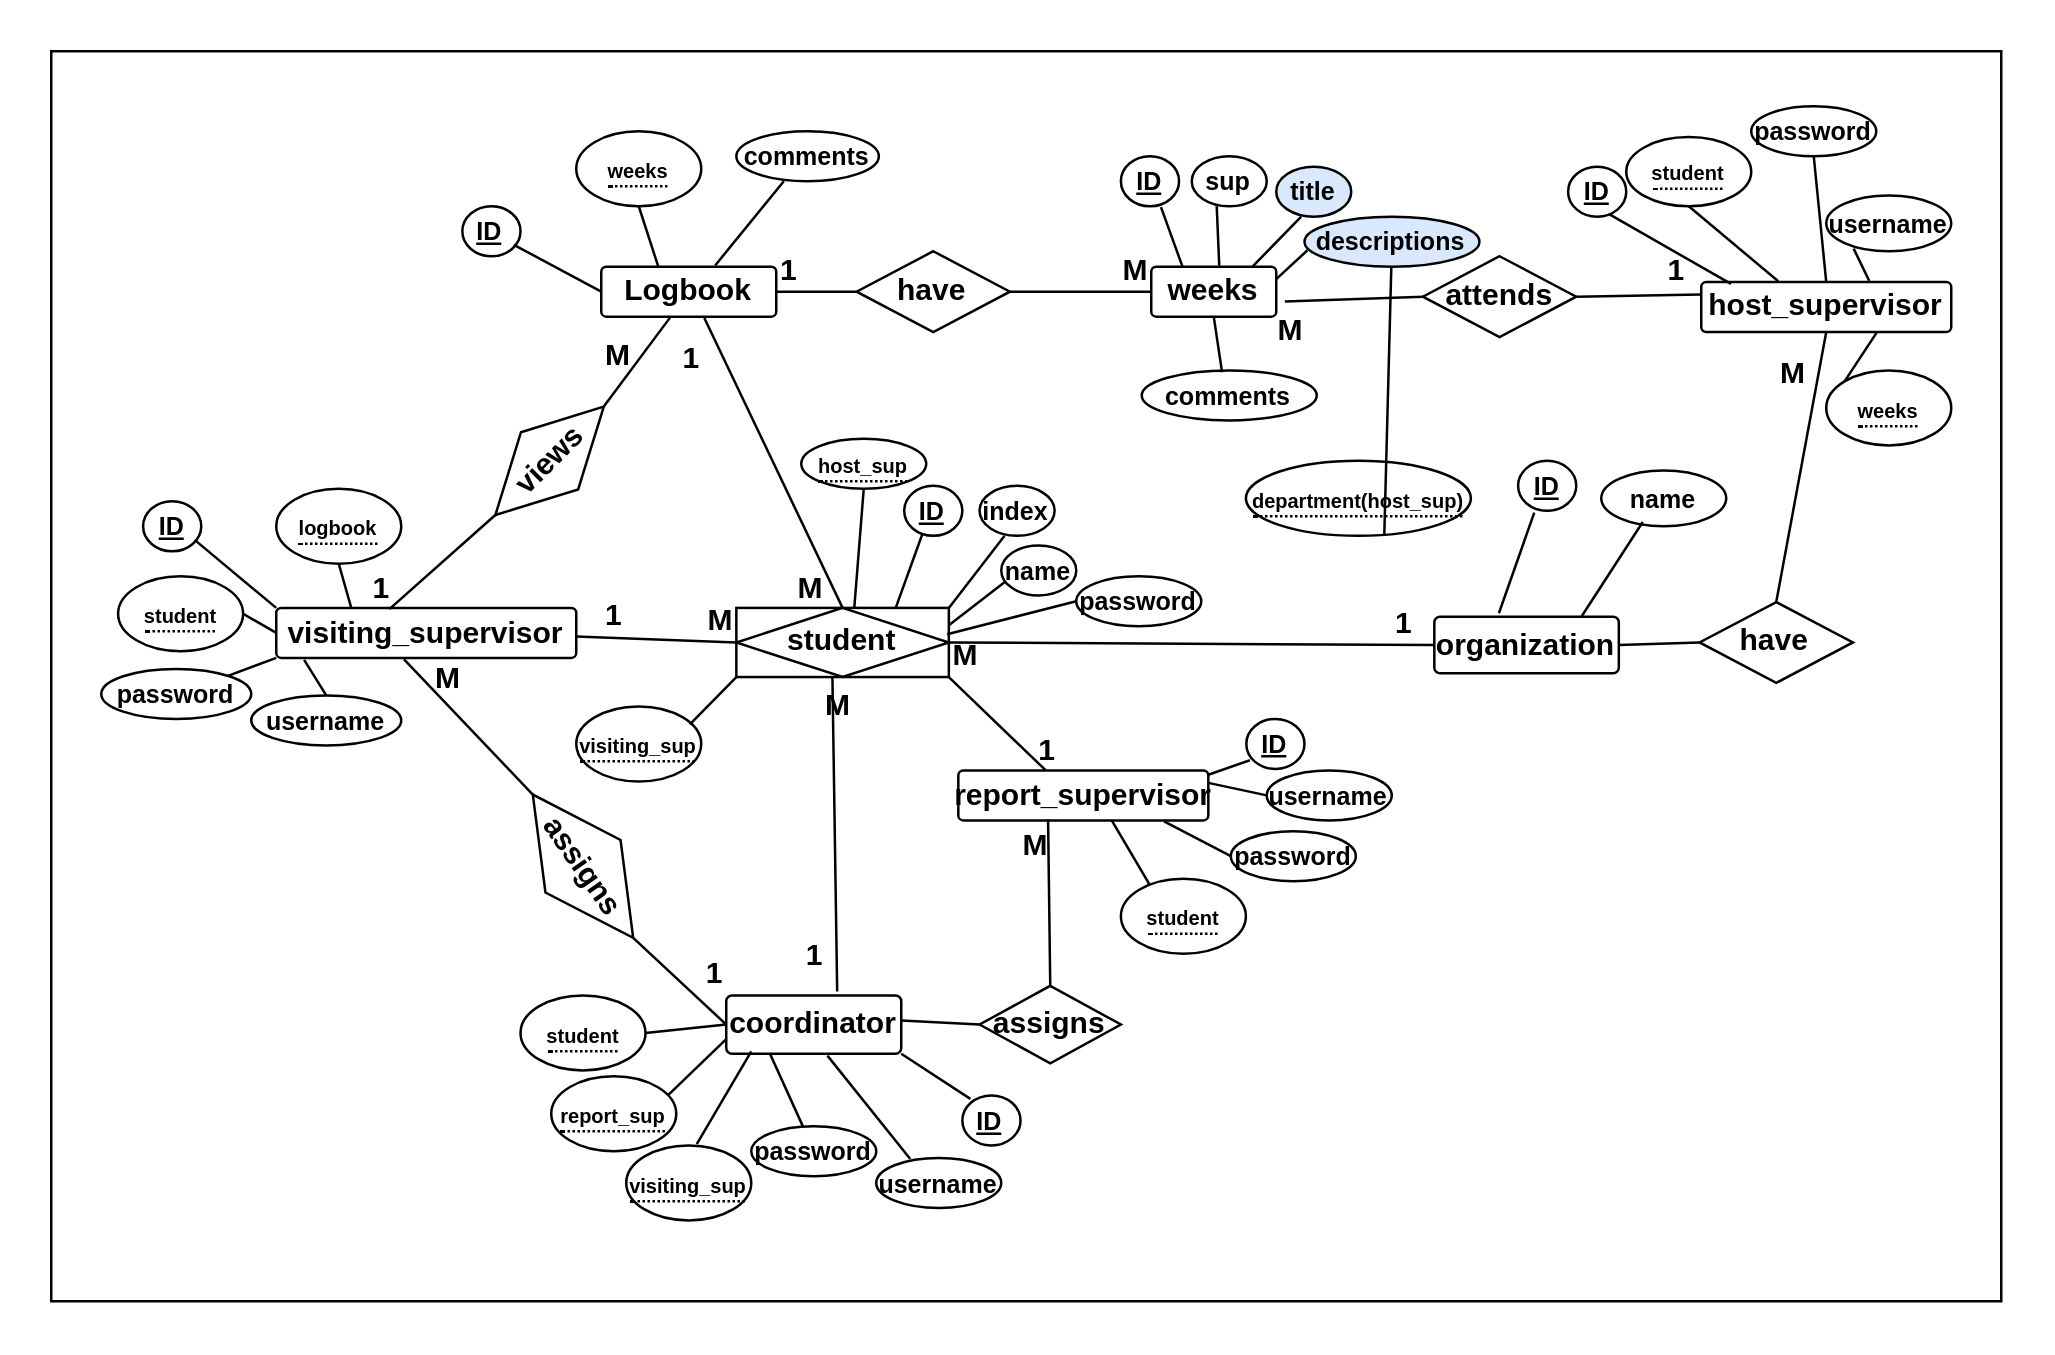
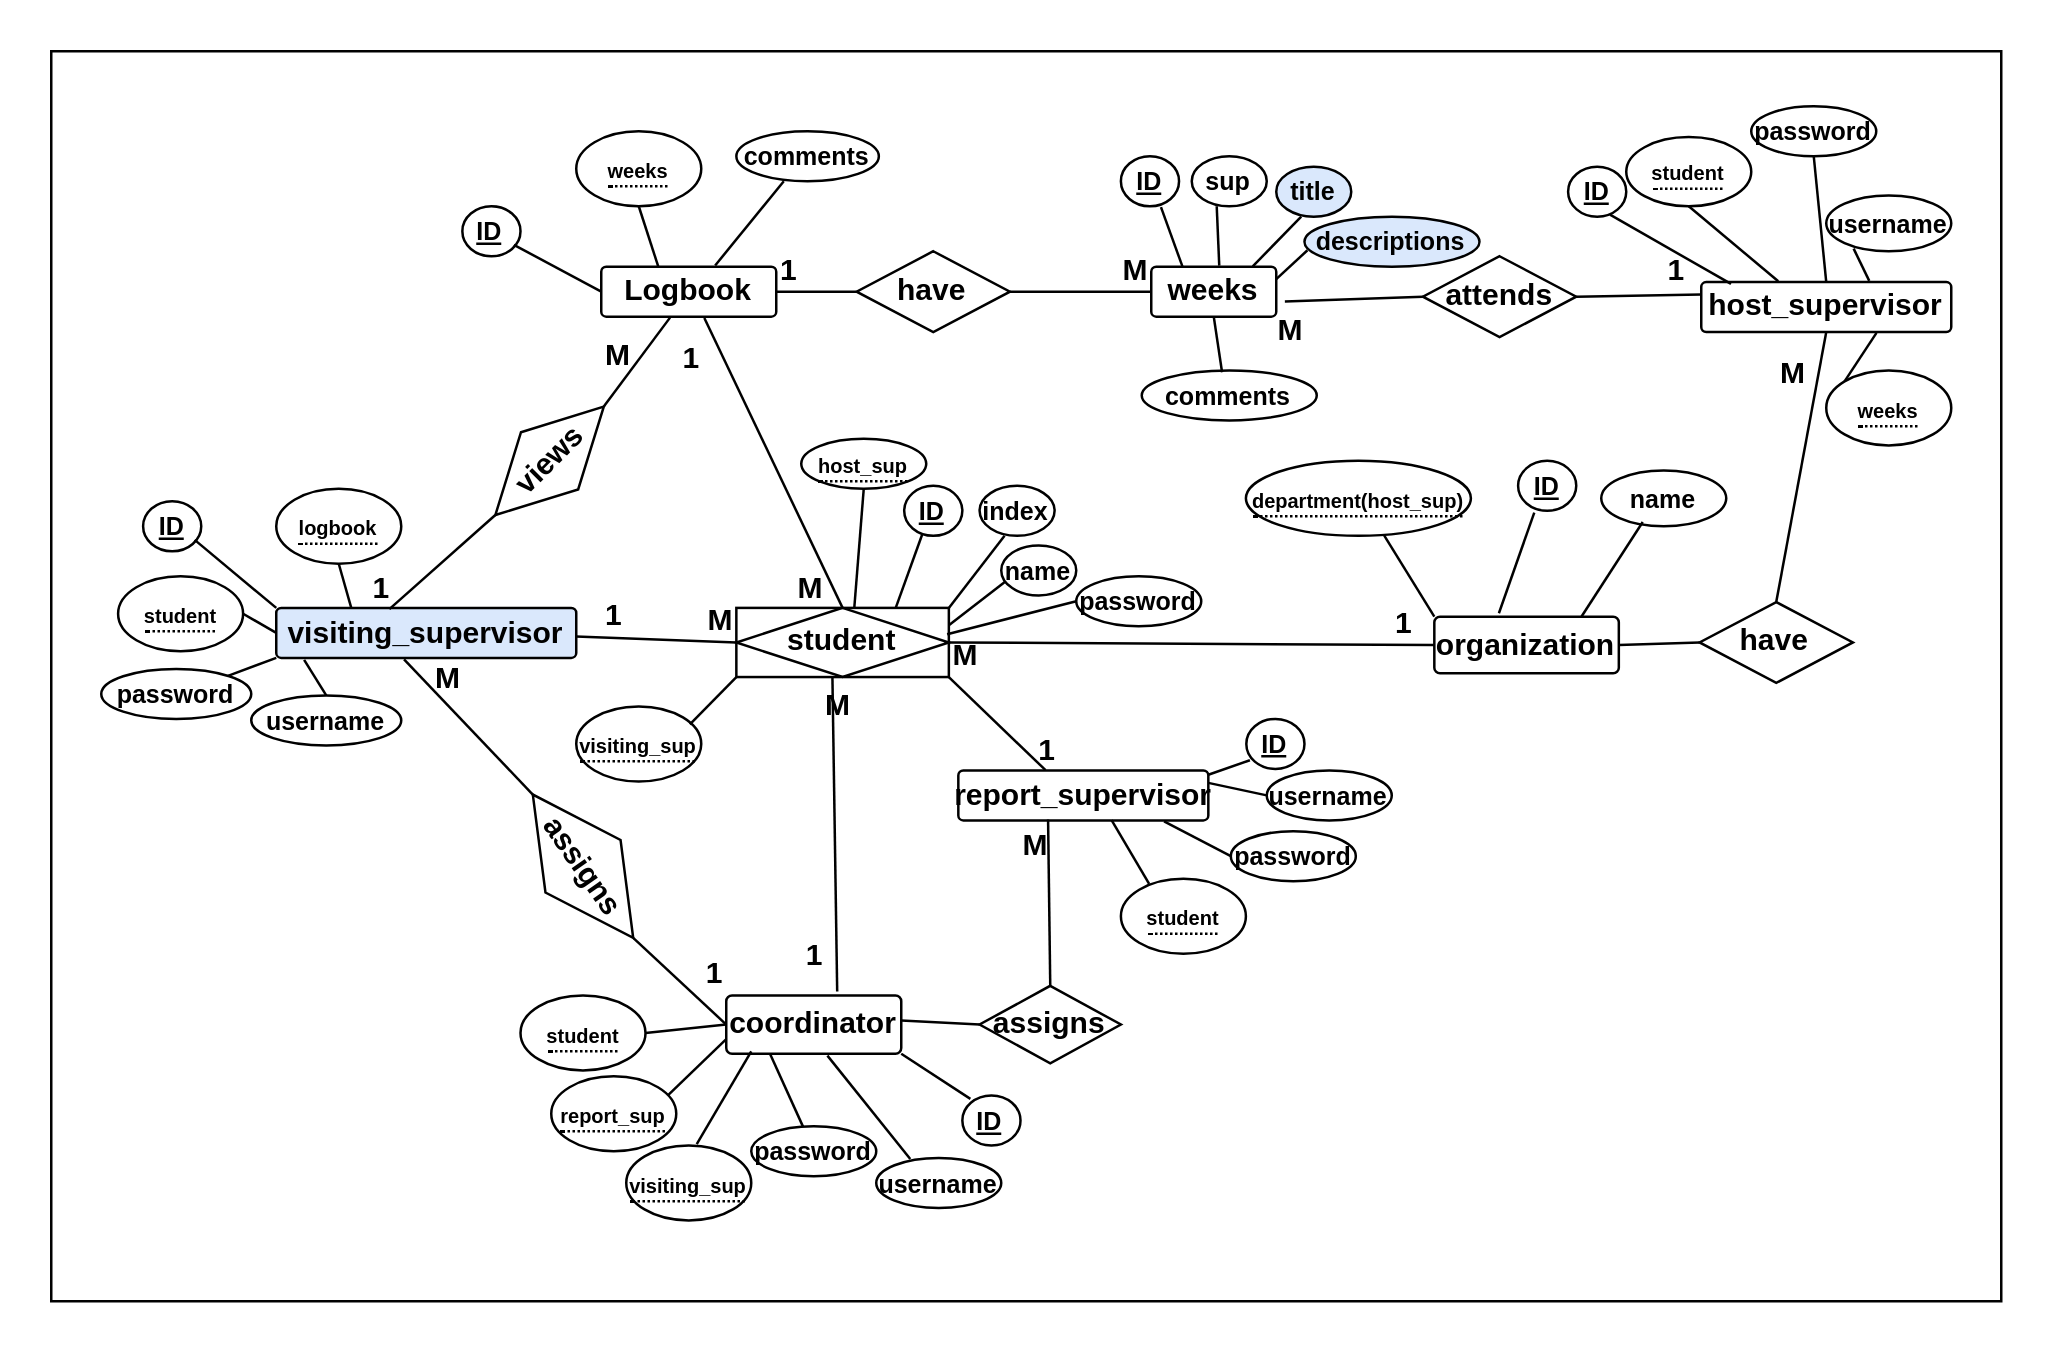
(1387, 419) -> (1409, 576)
(426, 633) -> (426, 633)
